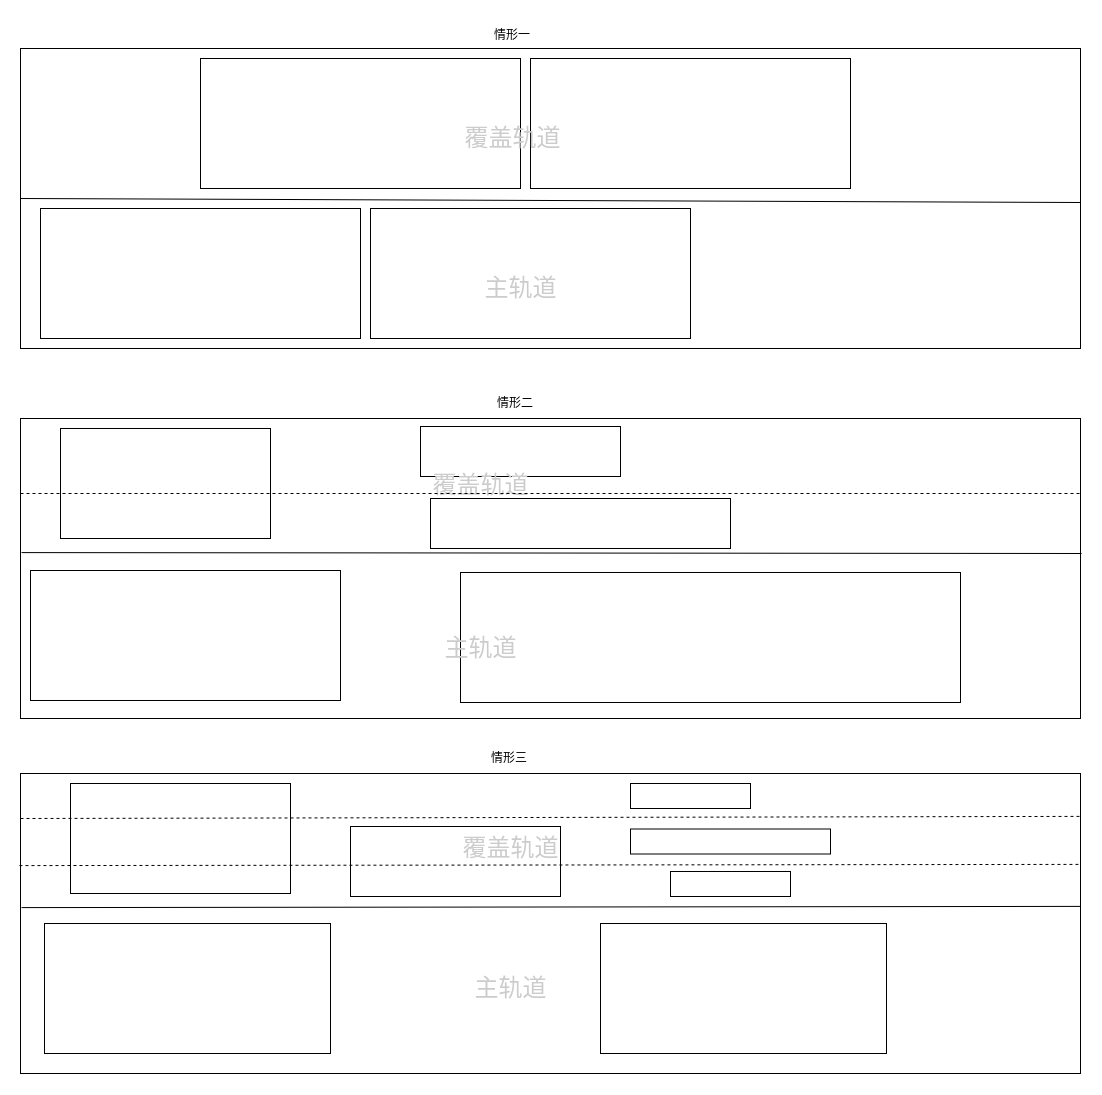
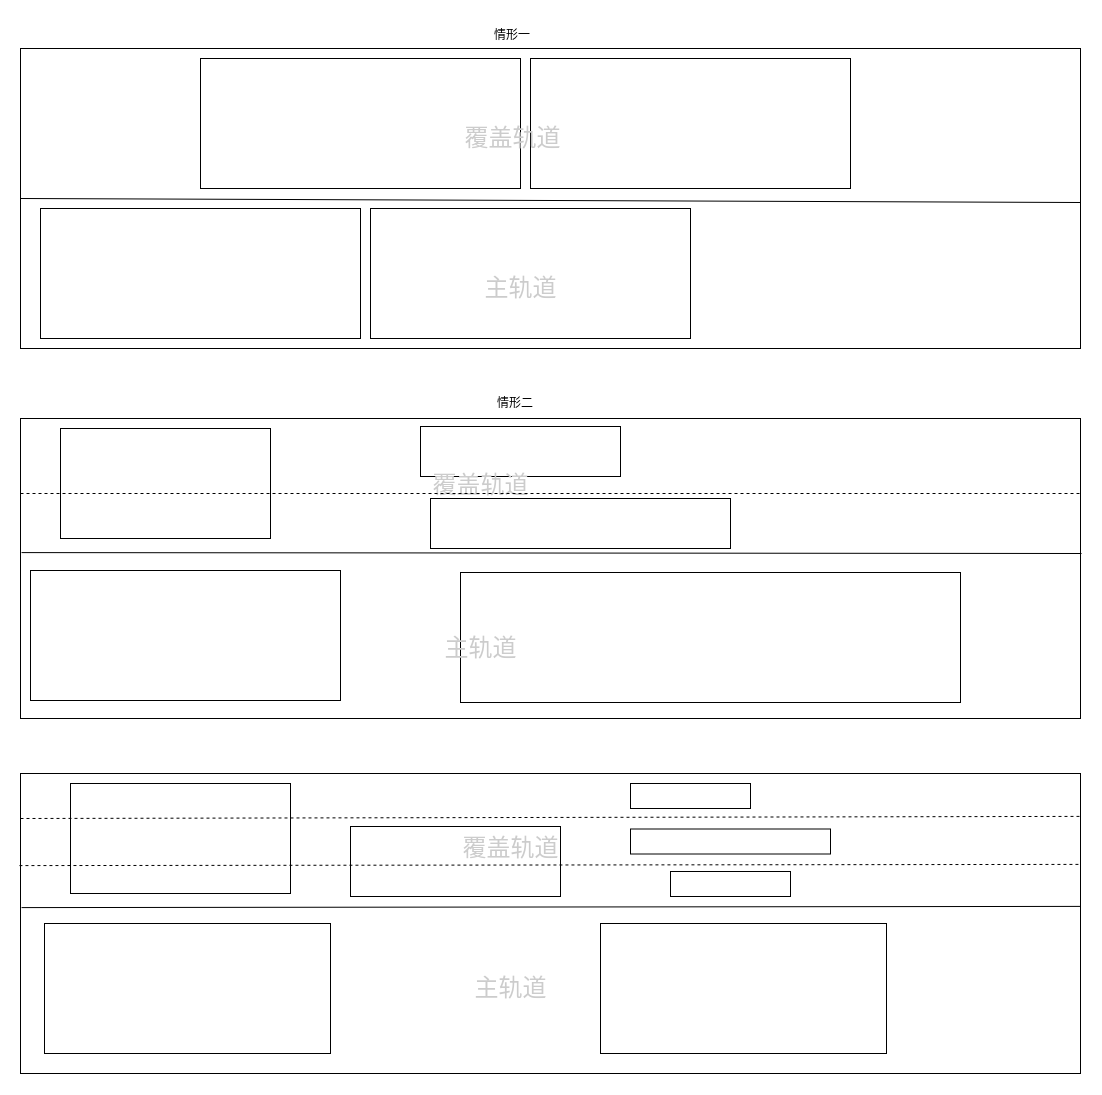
(510, 759) -> none
